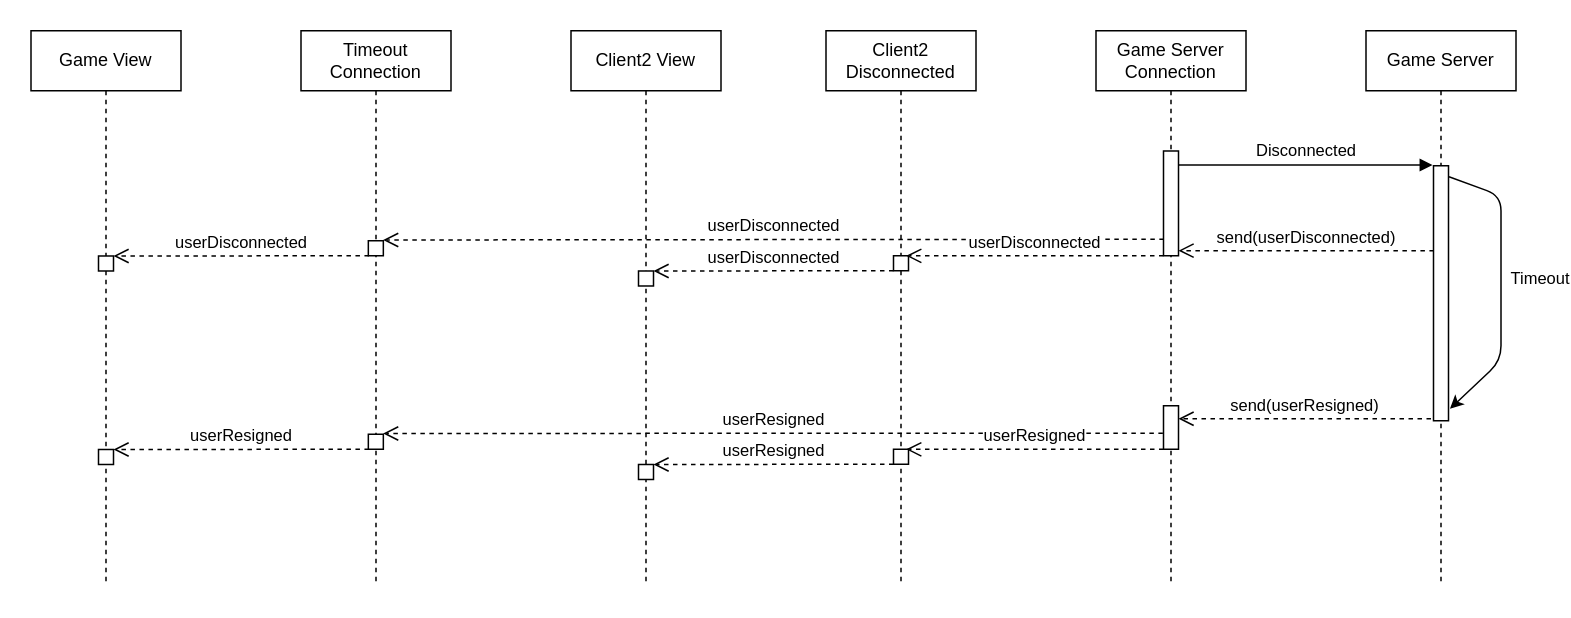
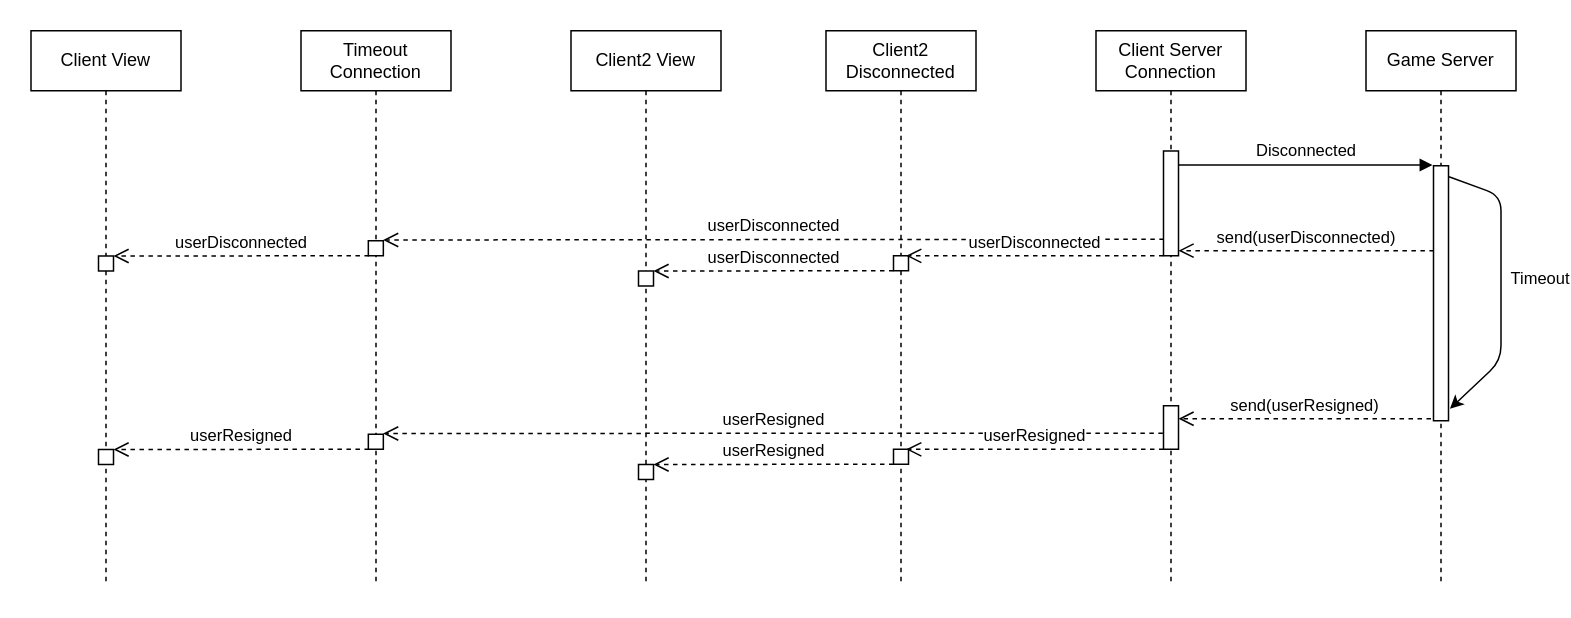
(106, 61) -> (106, 61)
(1171, 61) -> (1171, 61)
